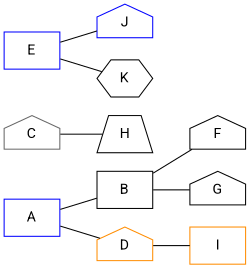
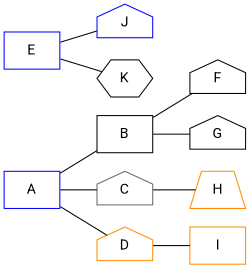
(125, 134) -> (218, 190)
none -> (79, 190)
